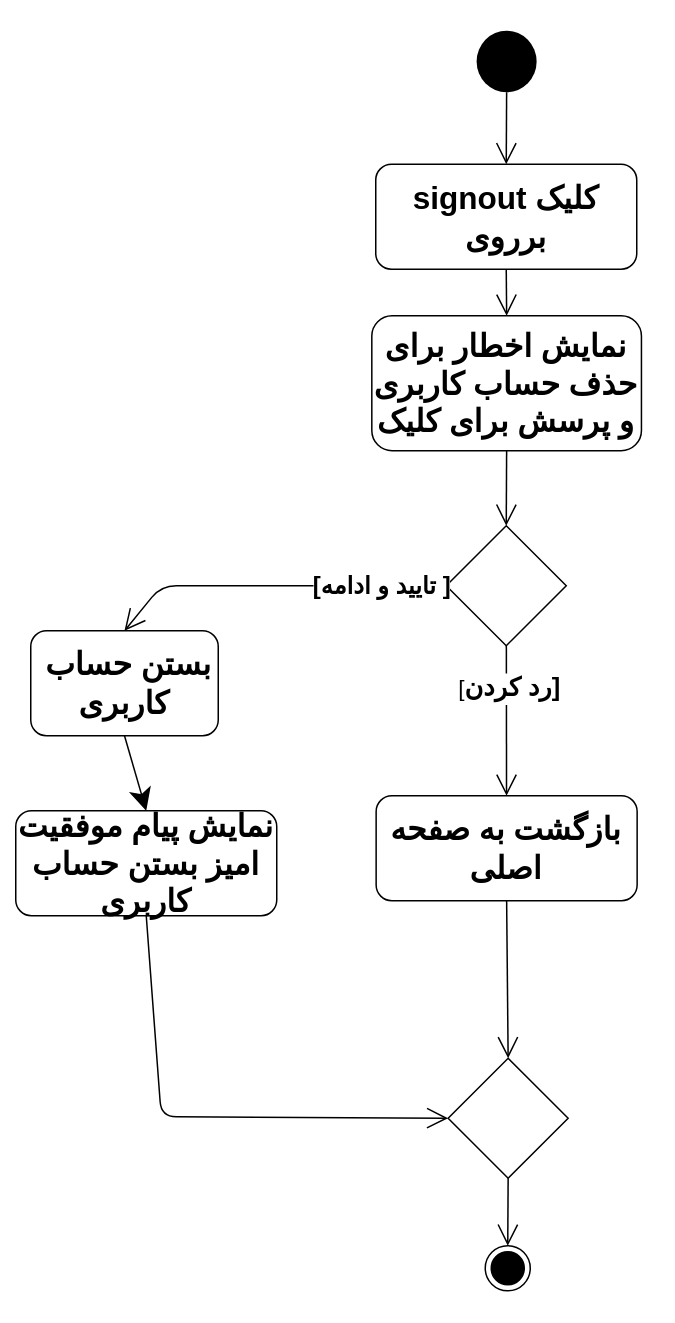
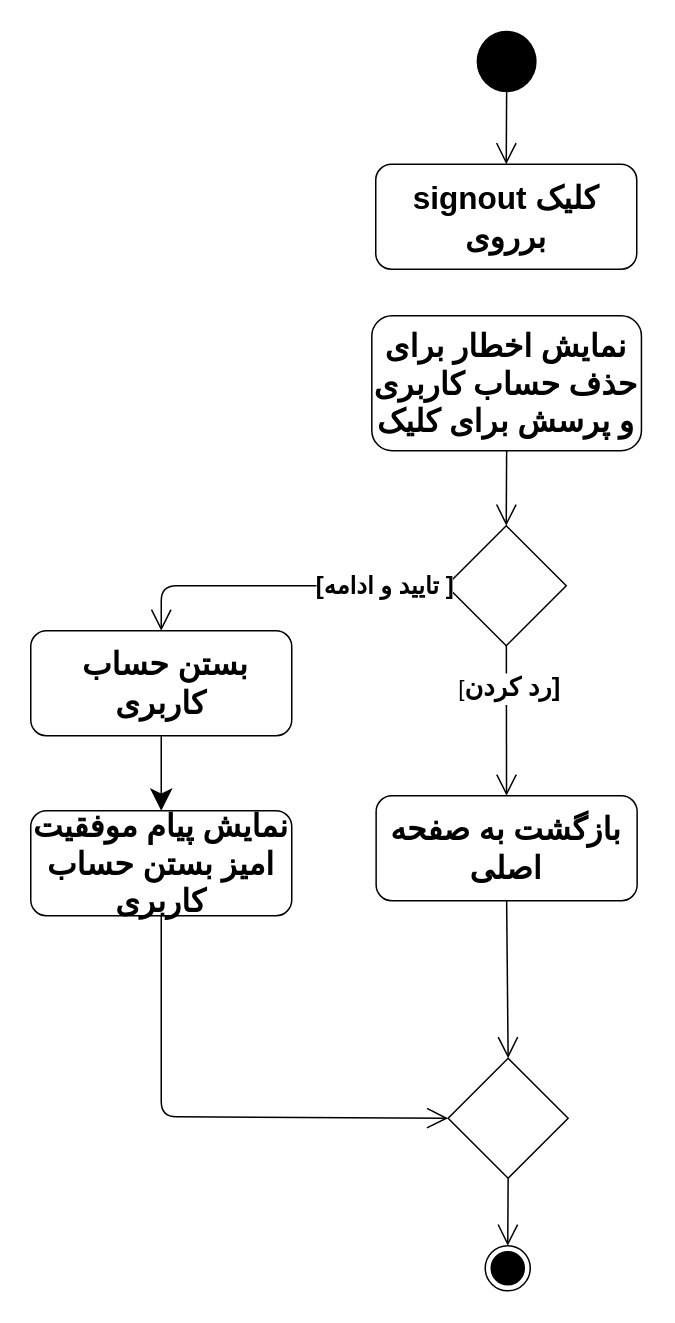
(506, 290) -> none
(125, 683) -> (161, 683)
(146, 863) -> (161, 863)
